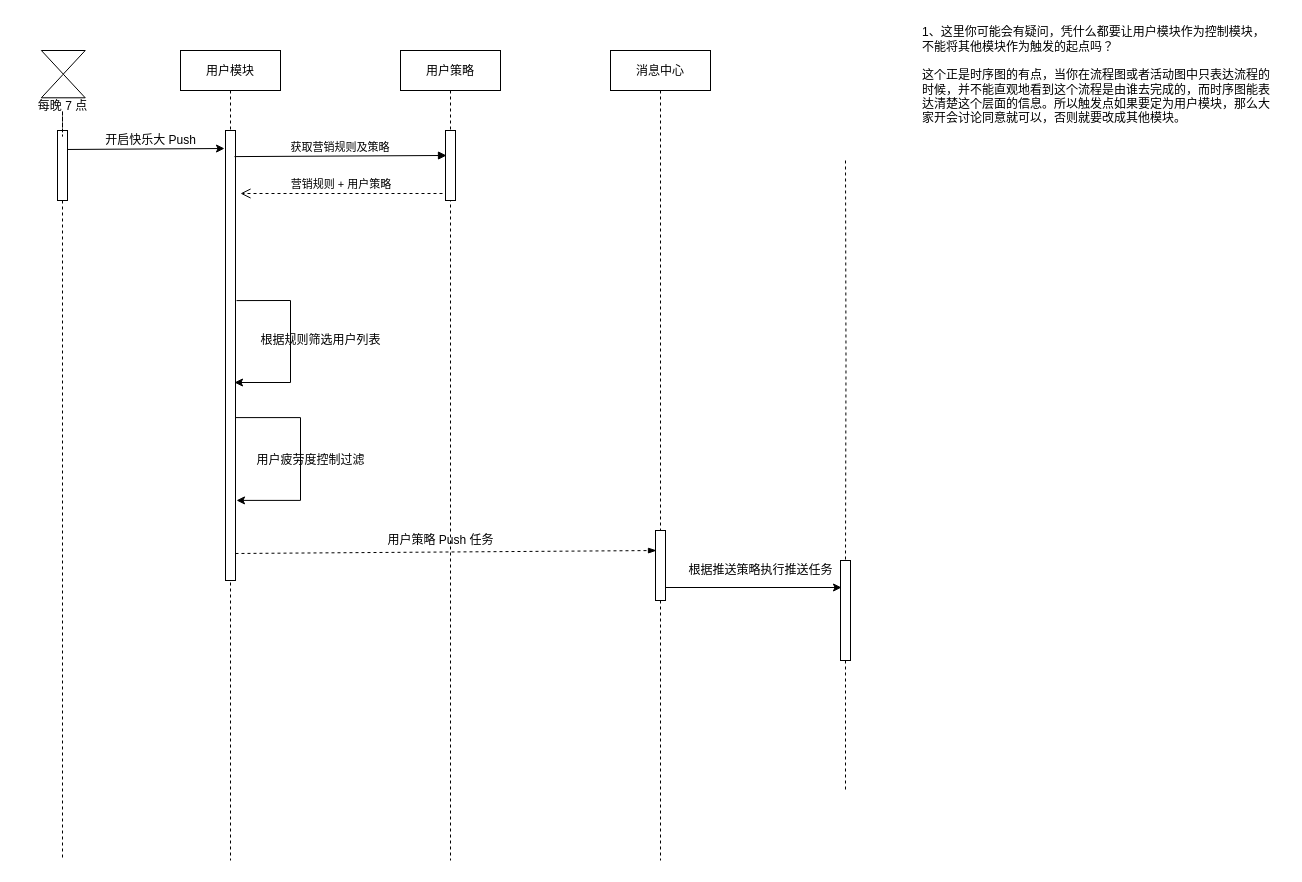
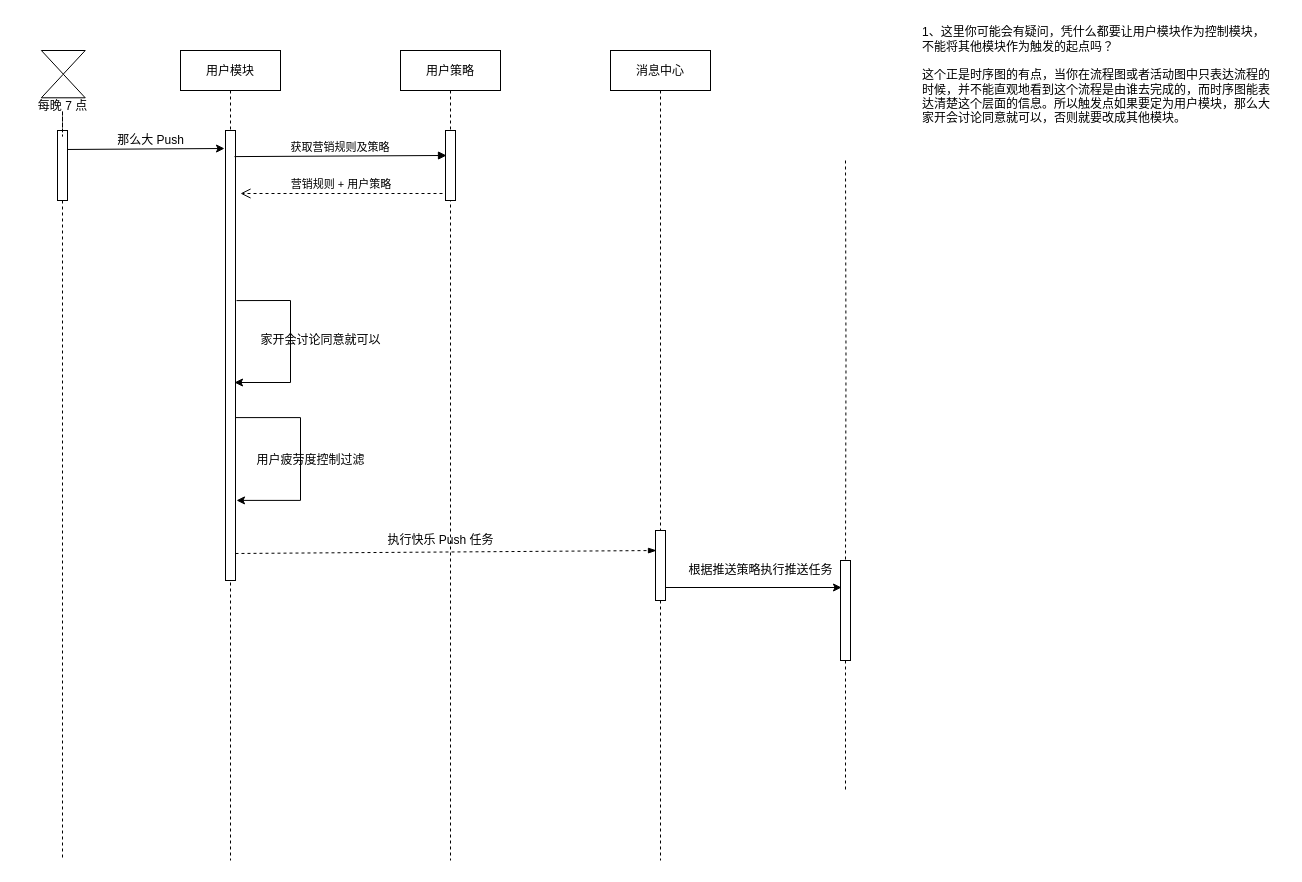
(151, 141) -> (151, 141)
(321, 341) -> (321, 341)
(441, 541) -> (441, 541)
